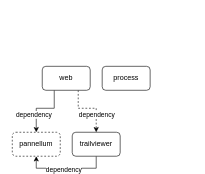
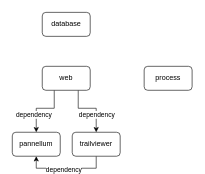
none -> (66, 24)
(126, 78) -> (168, 78)
(87, 108) -> (87, 108)
(36, 144) -> (36, 144)
